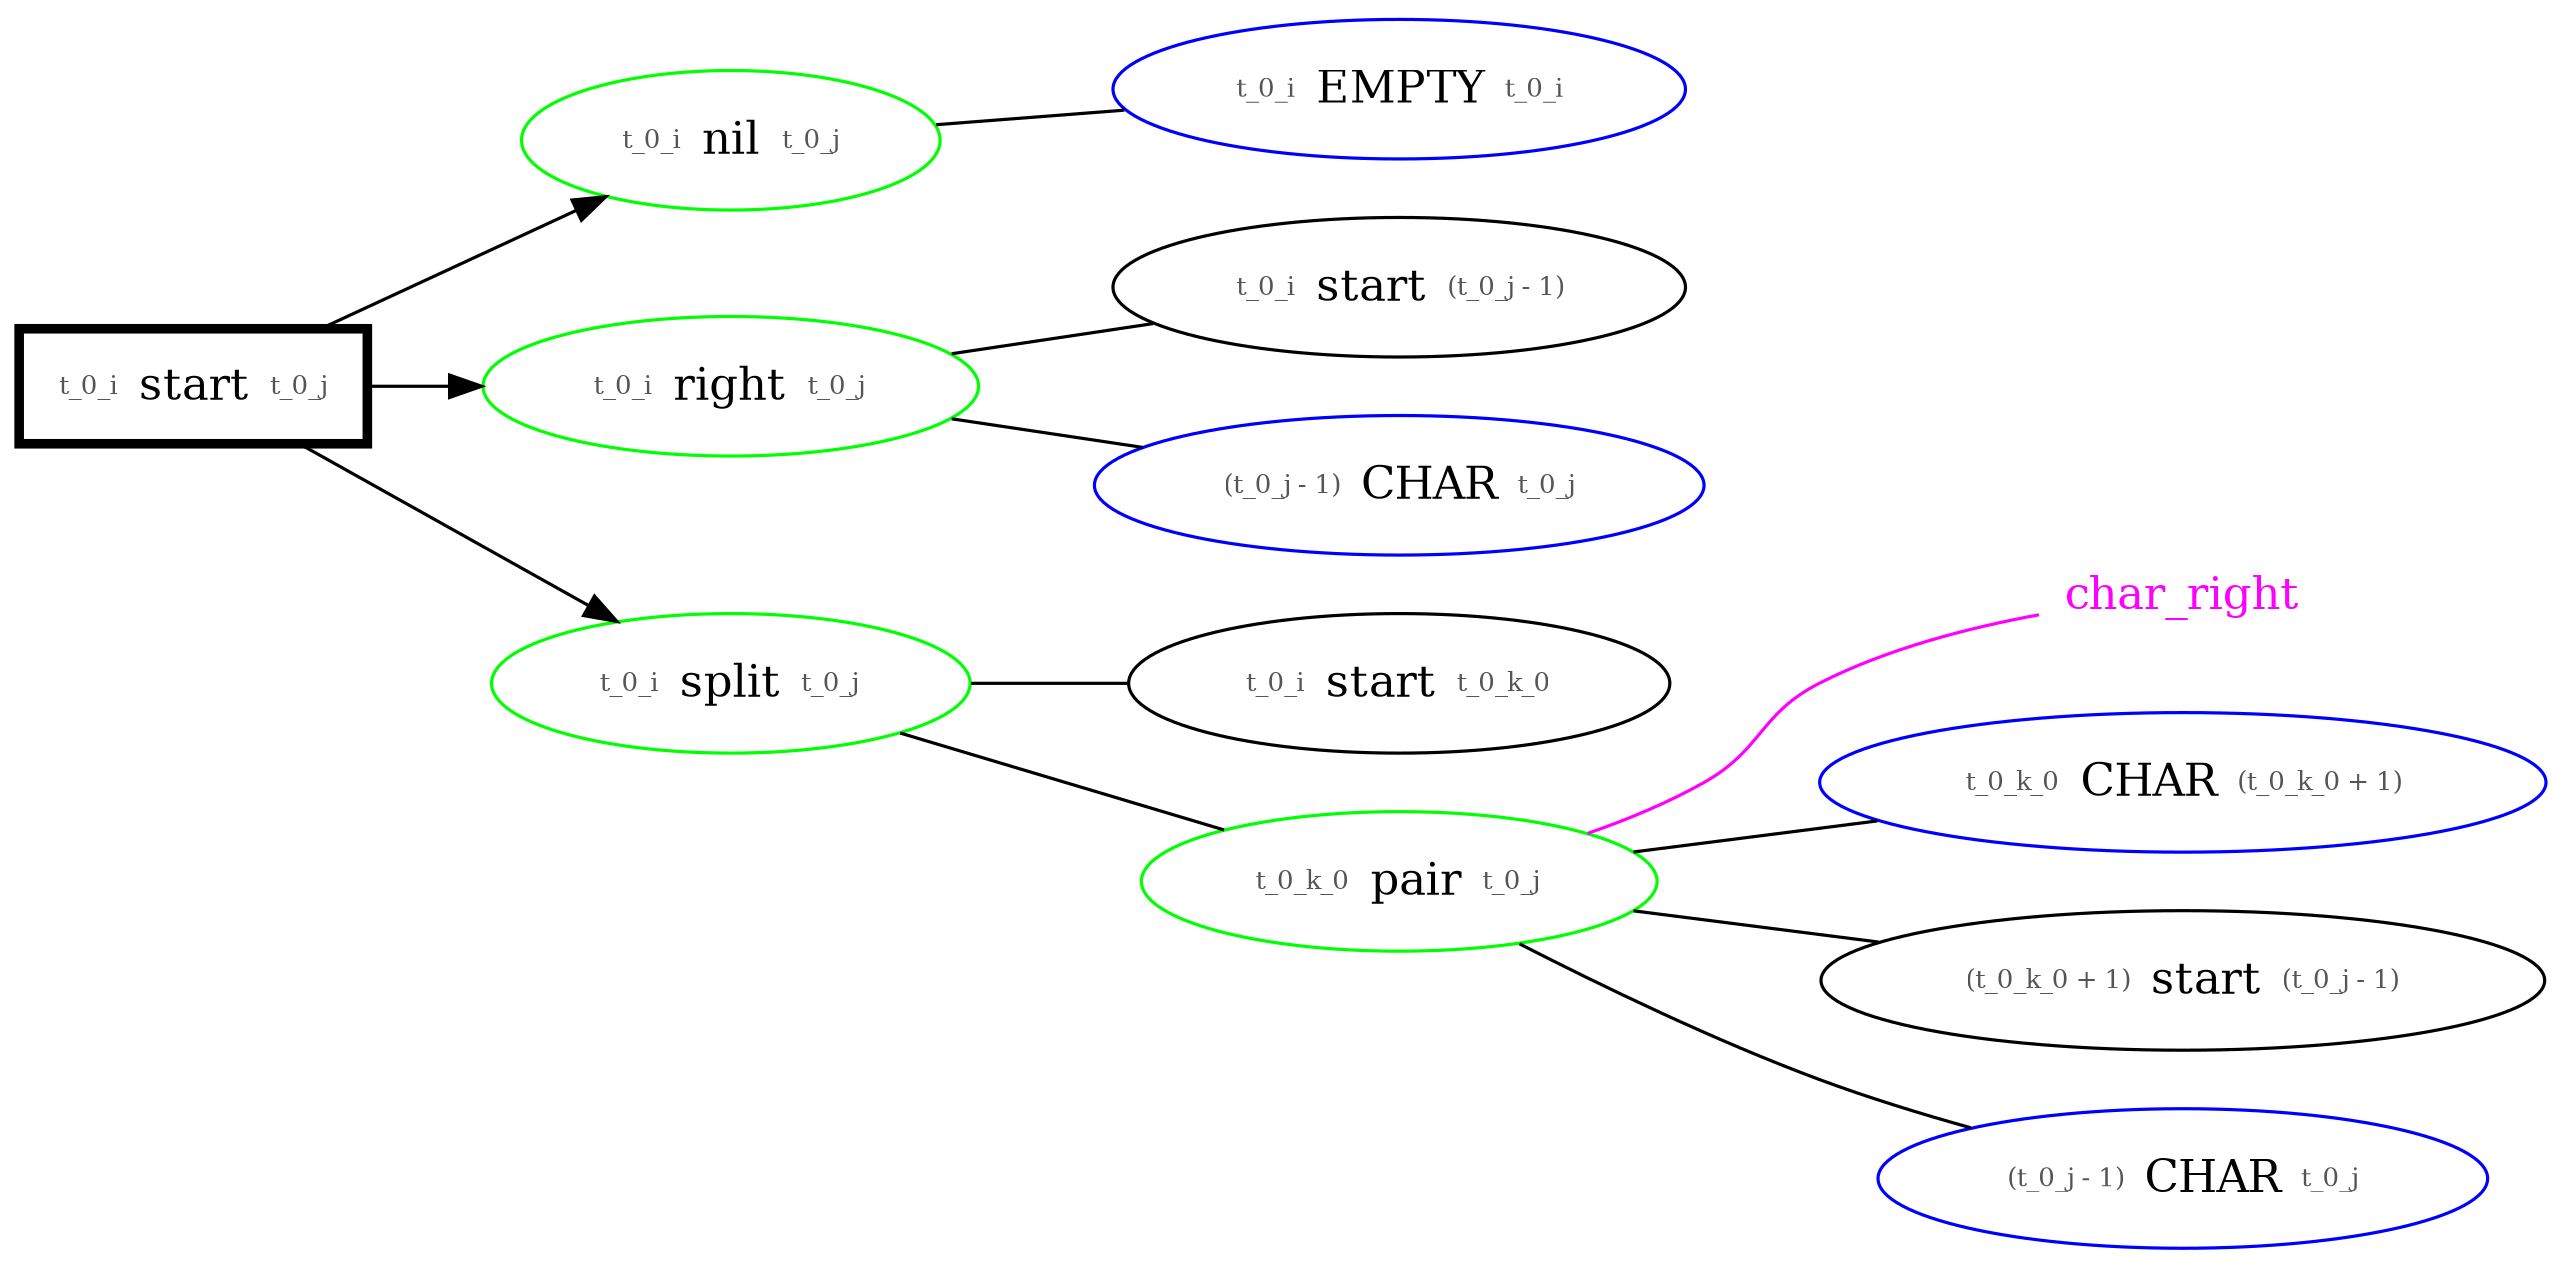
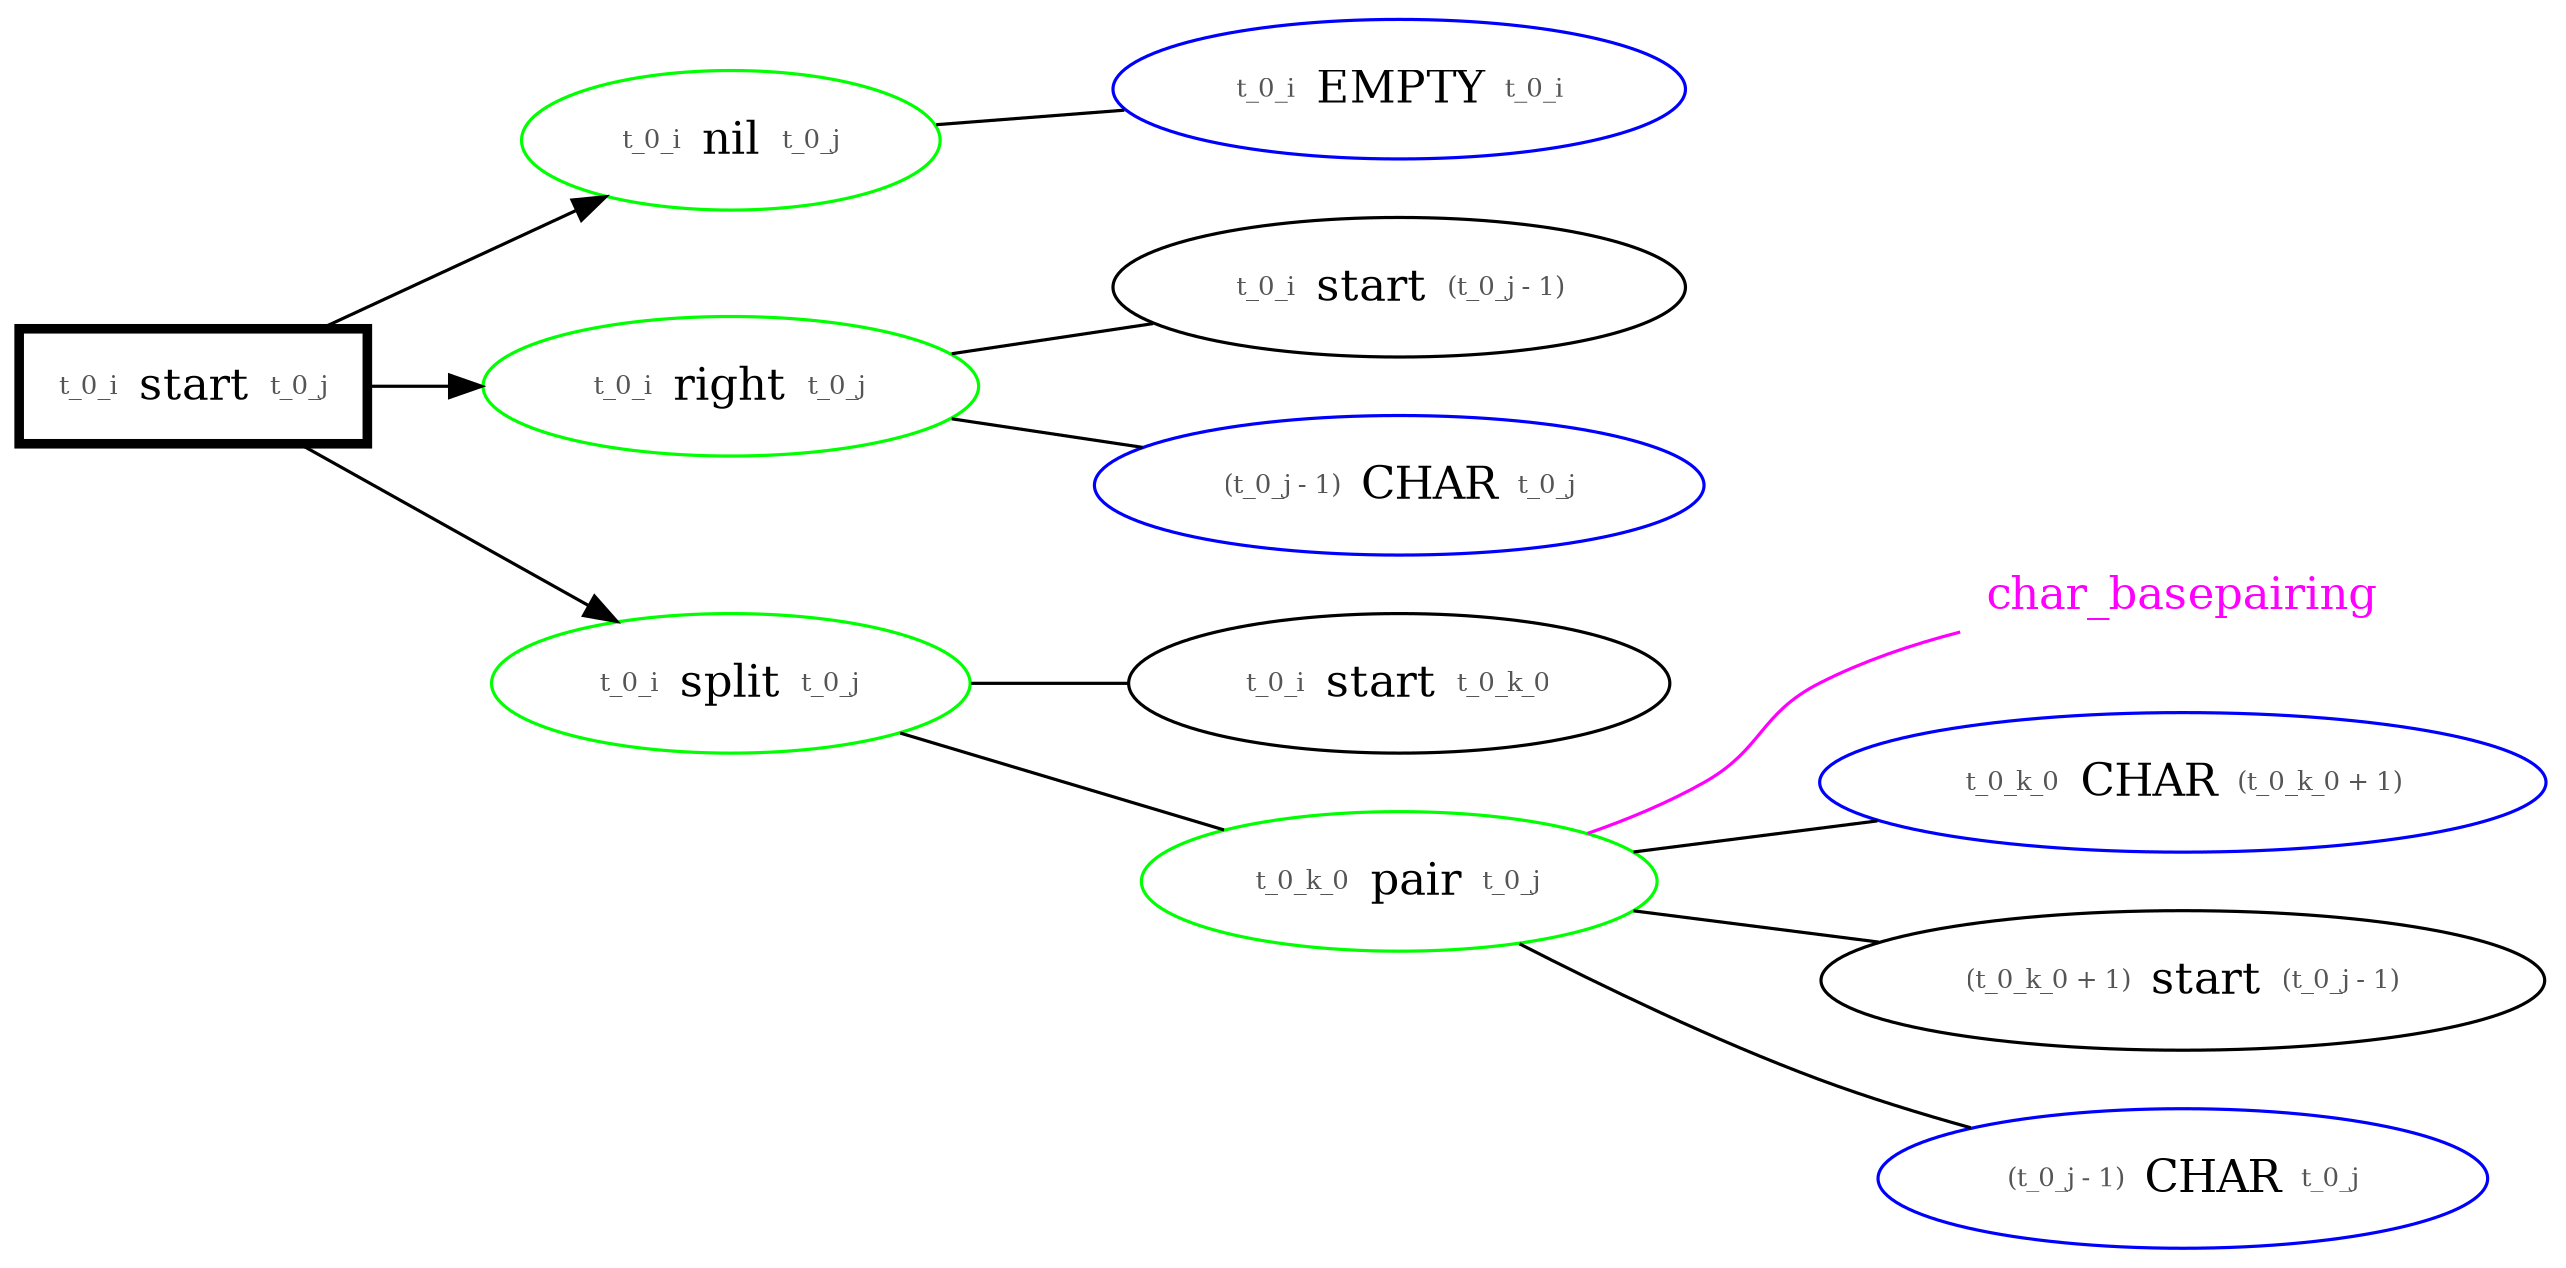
(2183, 597) -> (2183, 597)
